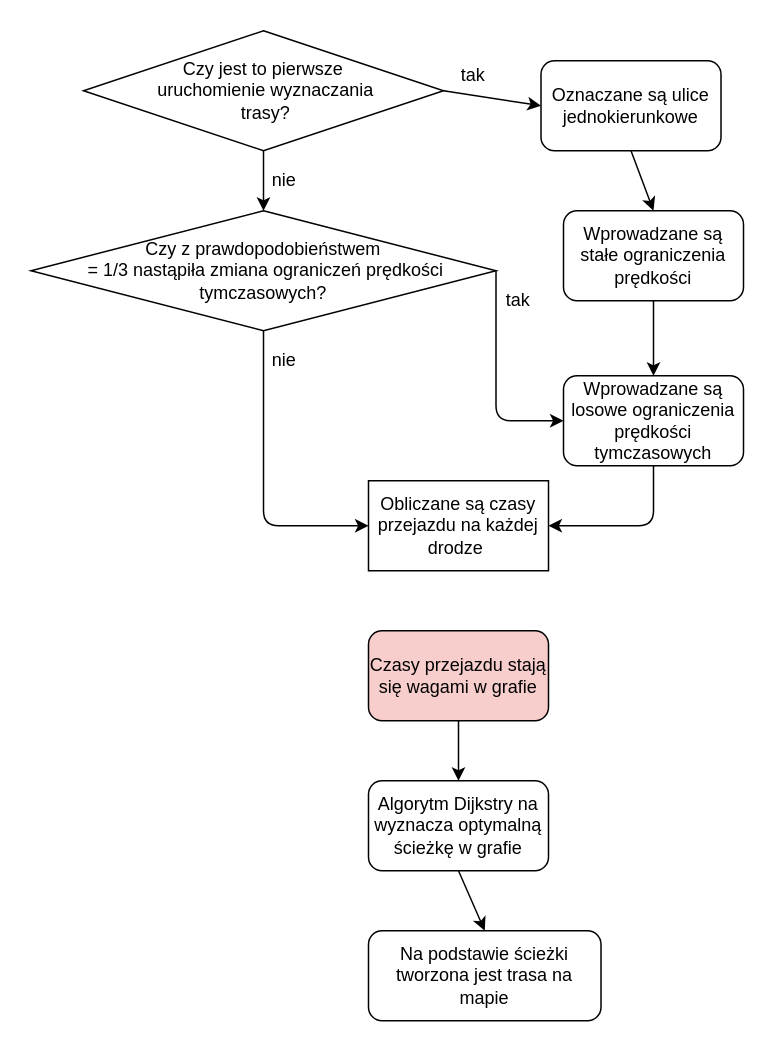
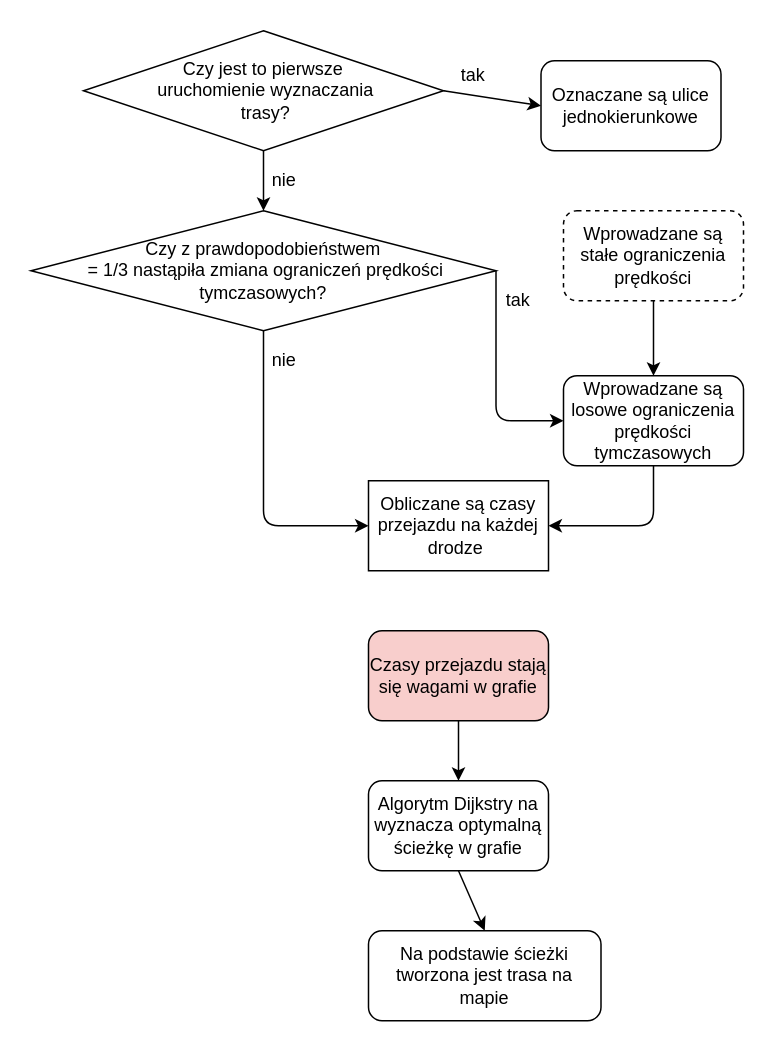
(640, 176) -> none
(653, 256) -> (653, 256)
